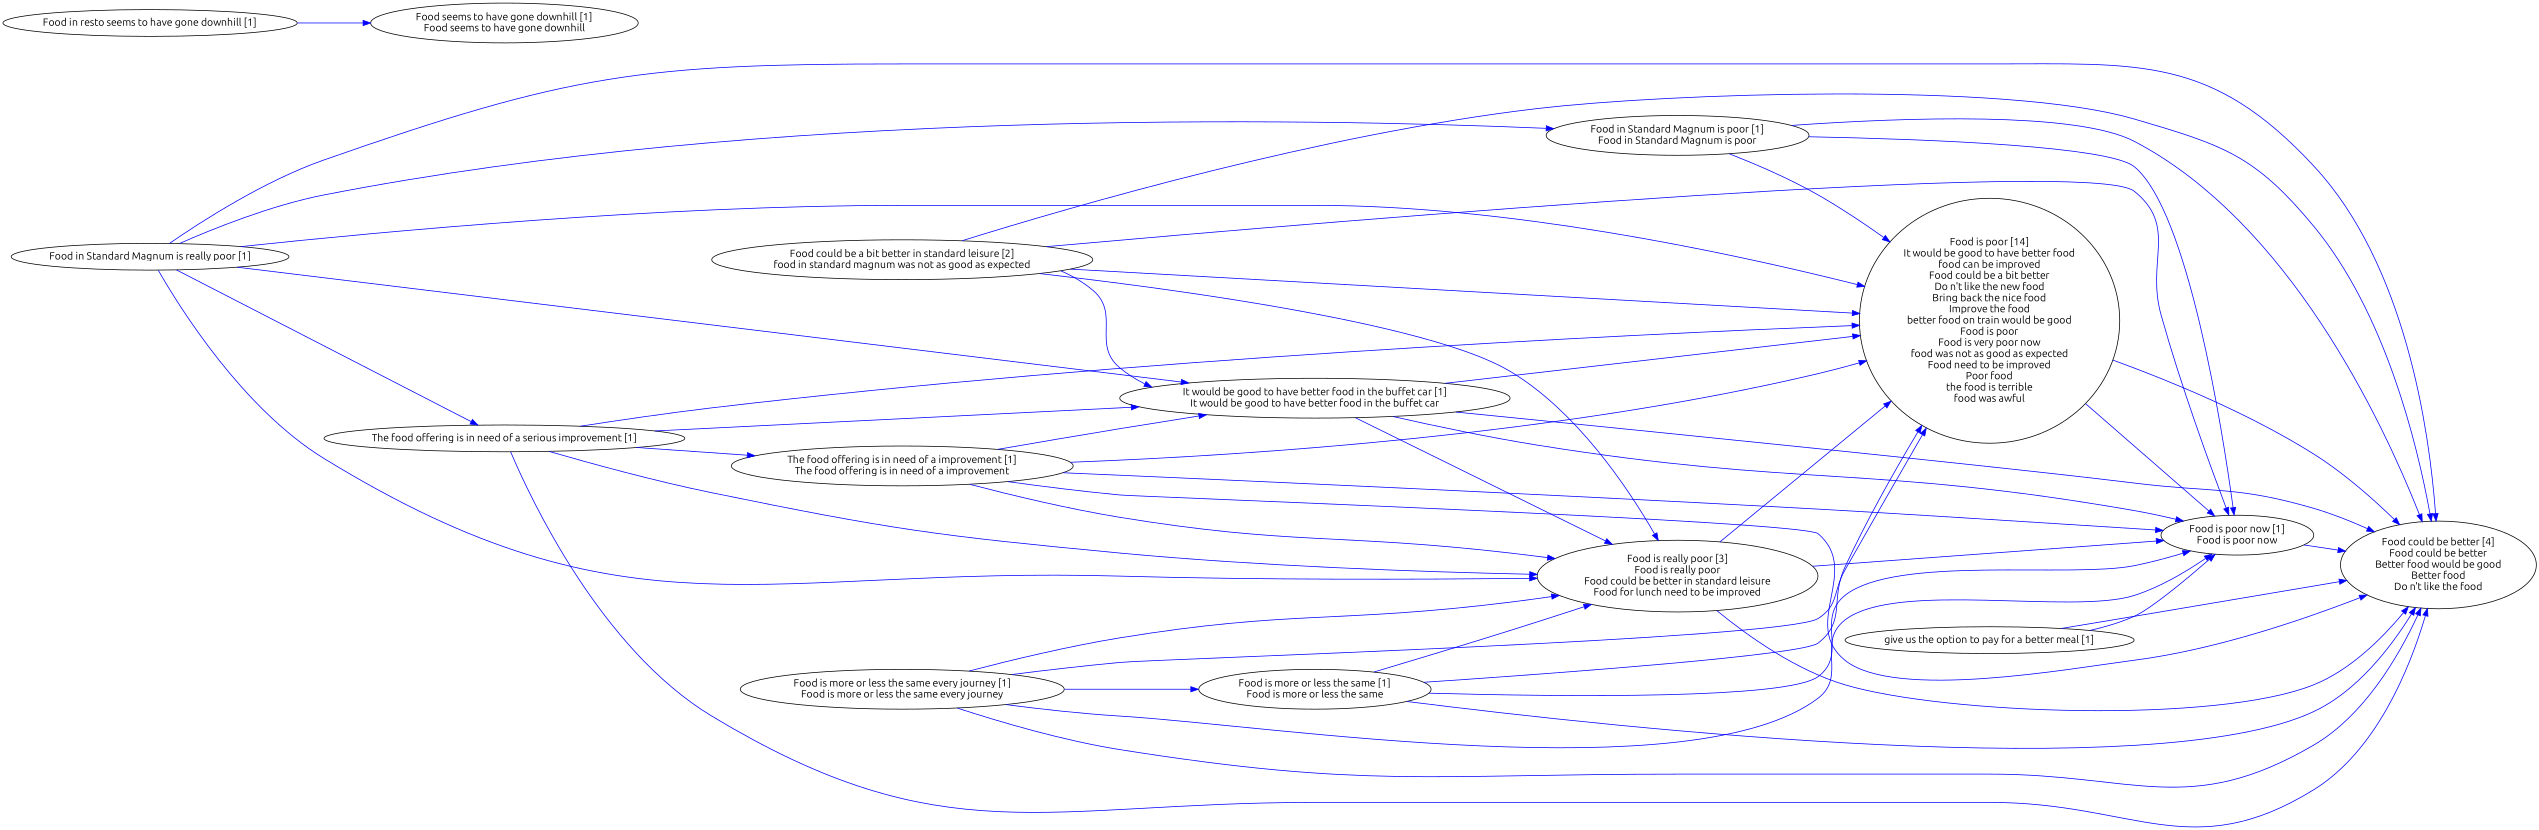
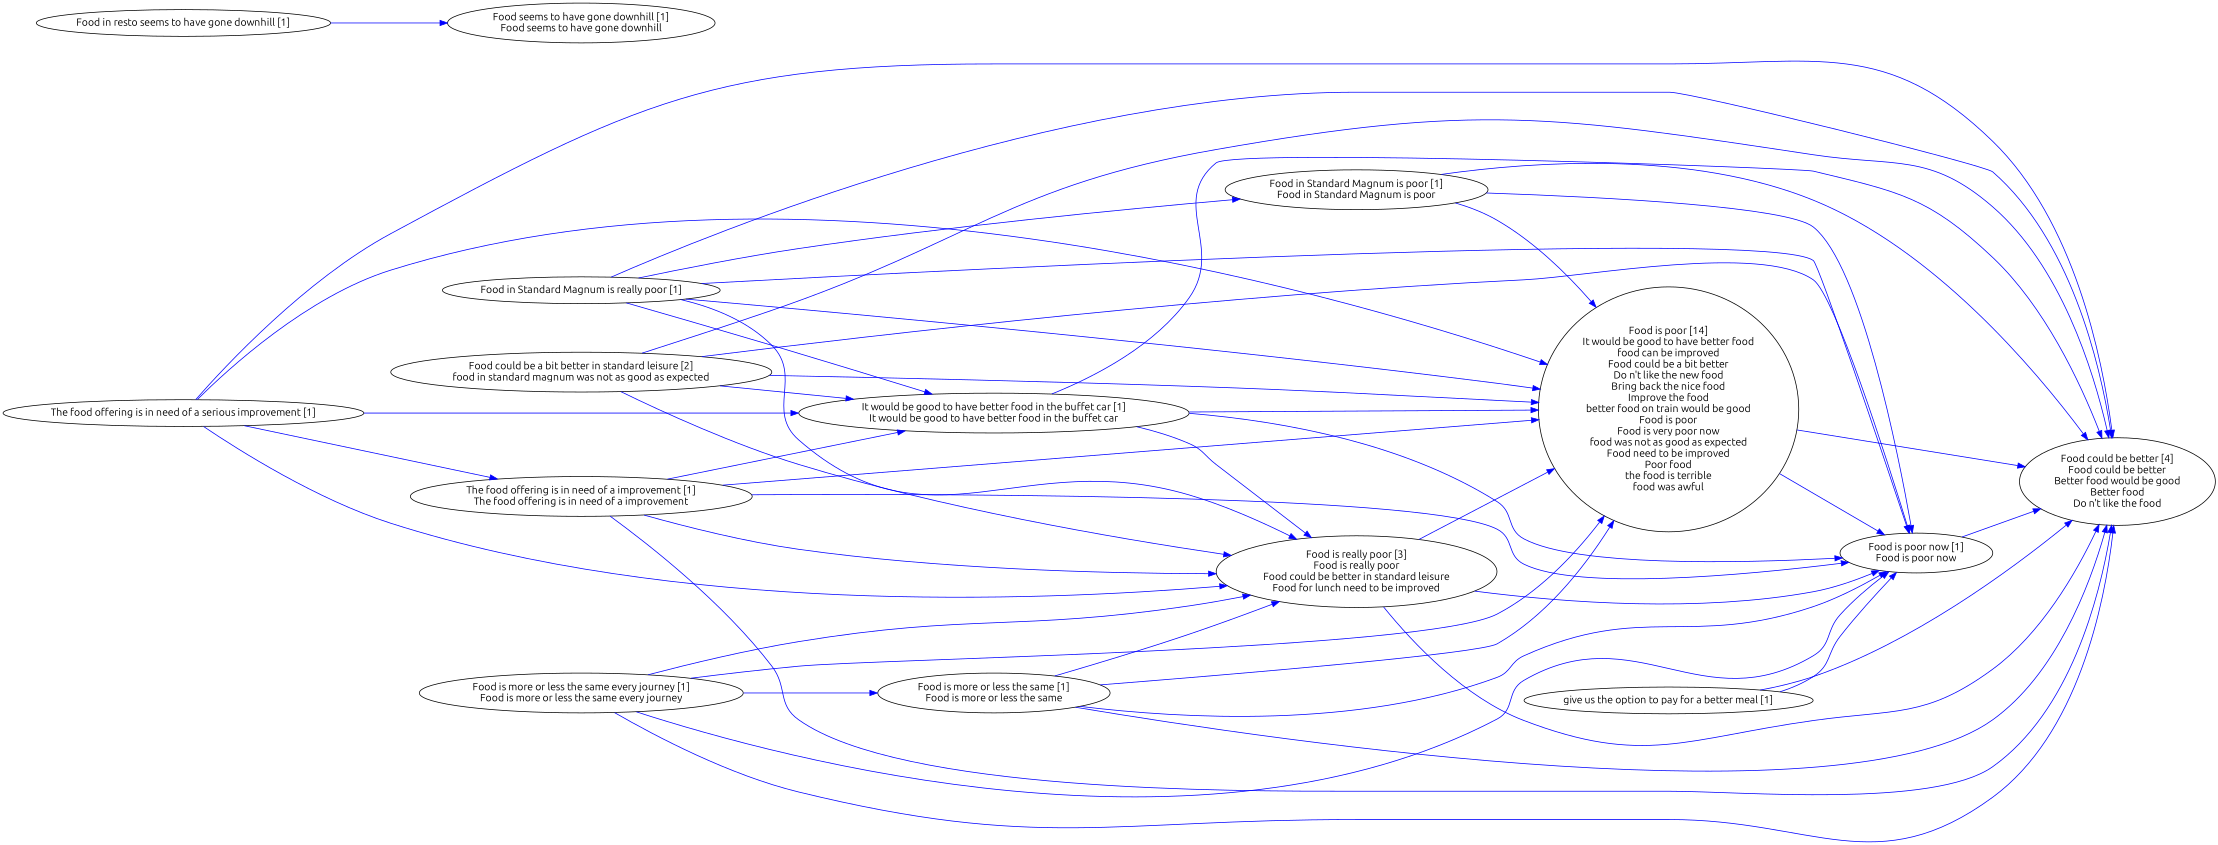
(324, 346) -> (1398, 253)
